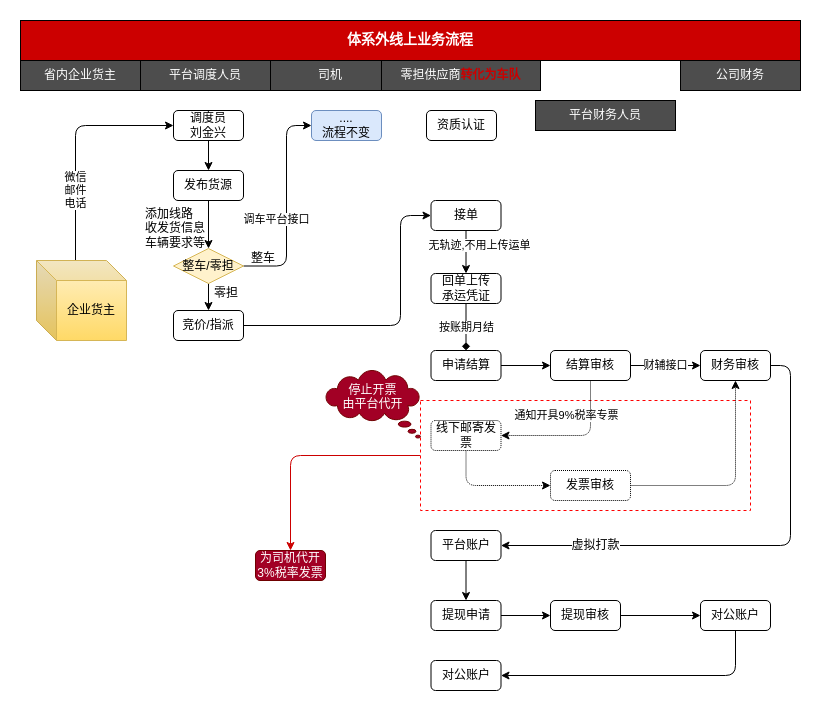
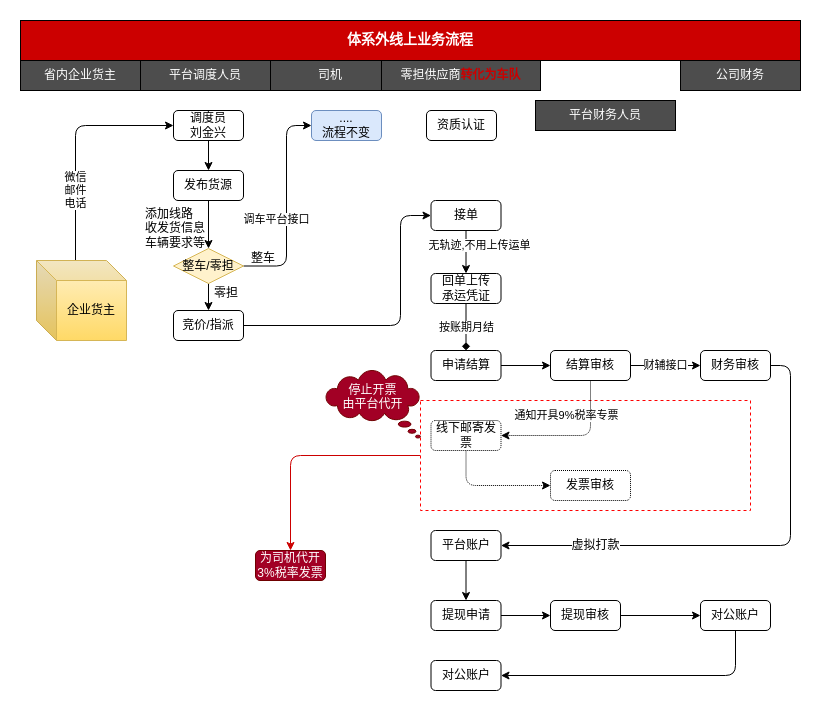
(736, 436) -> none
